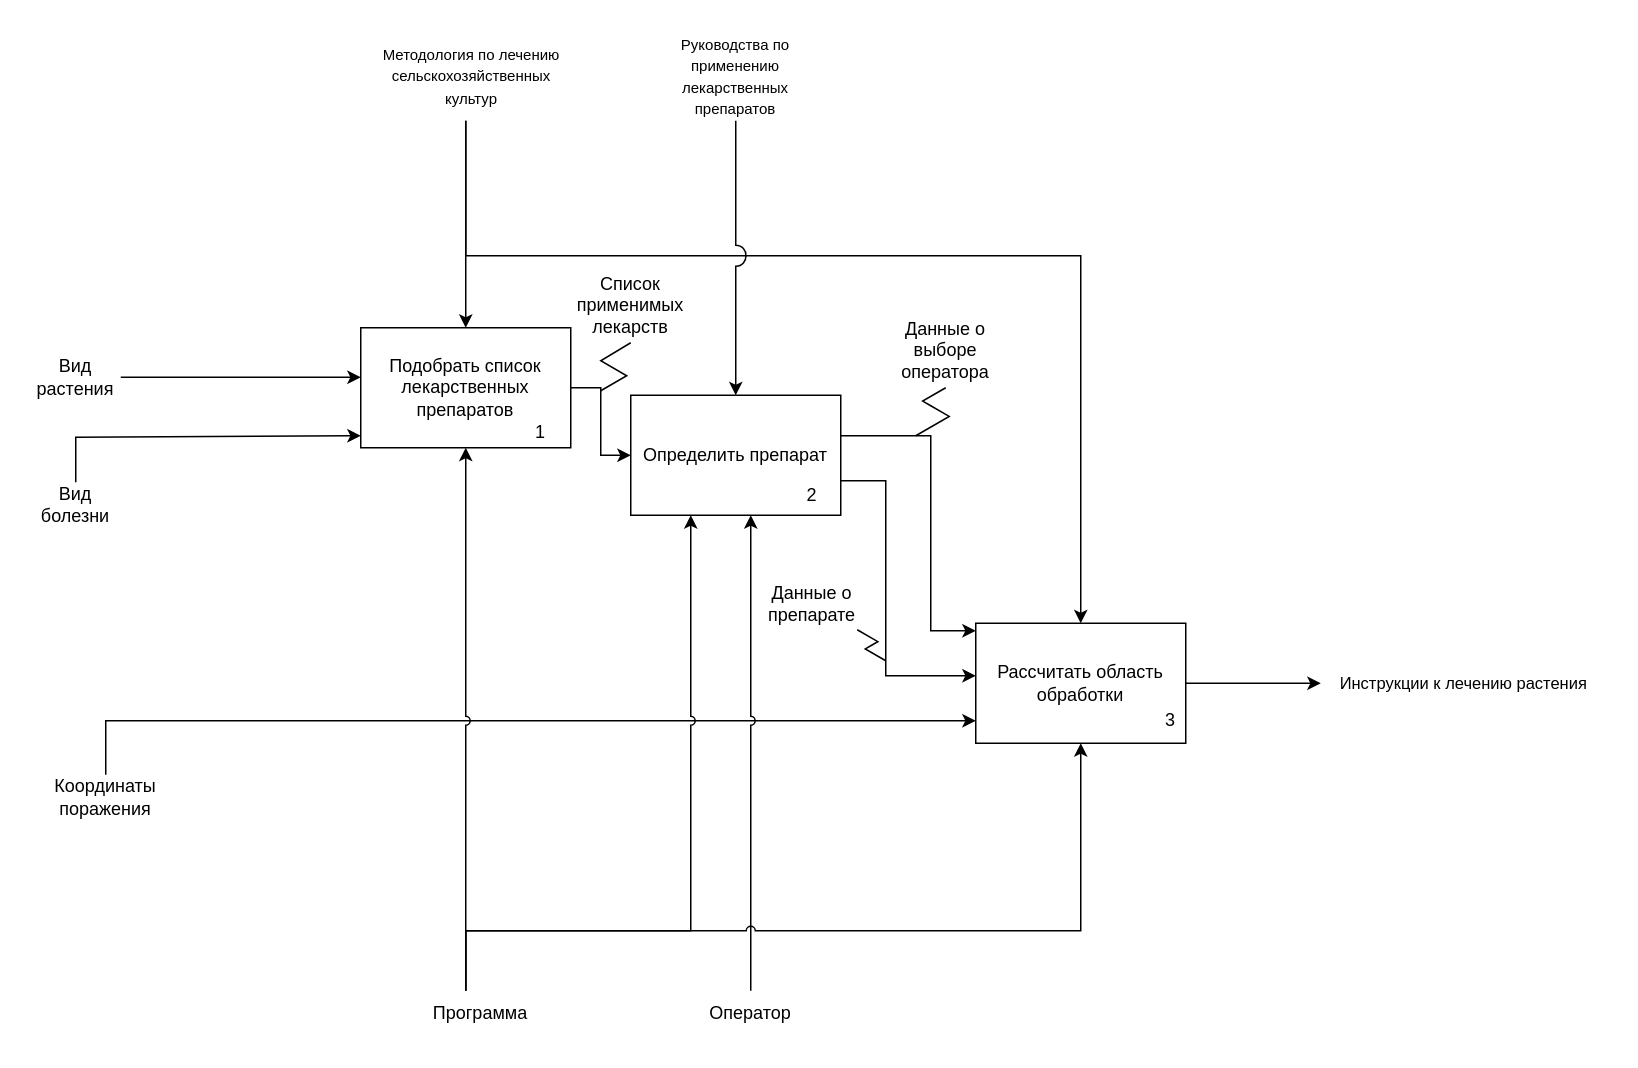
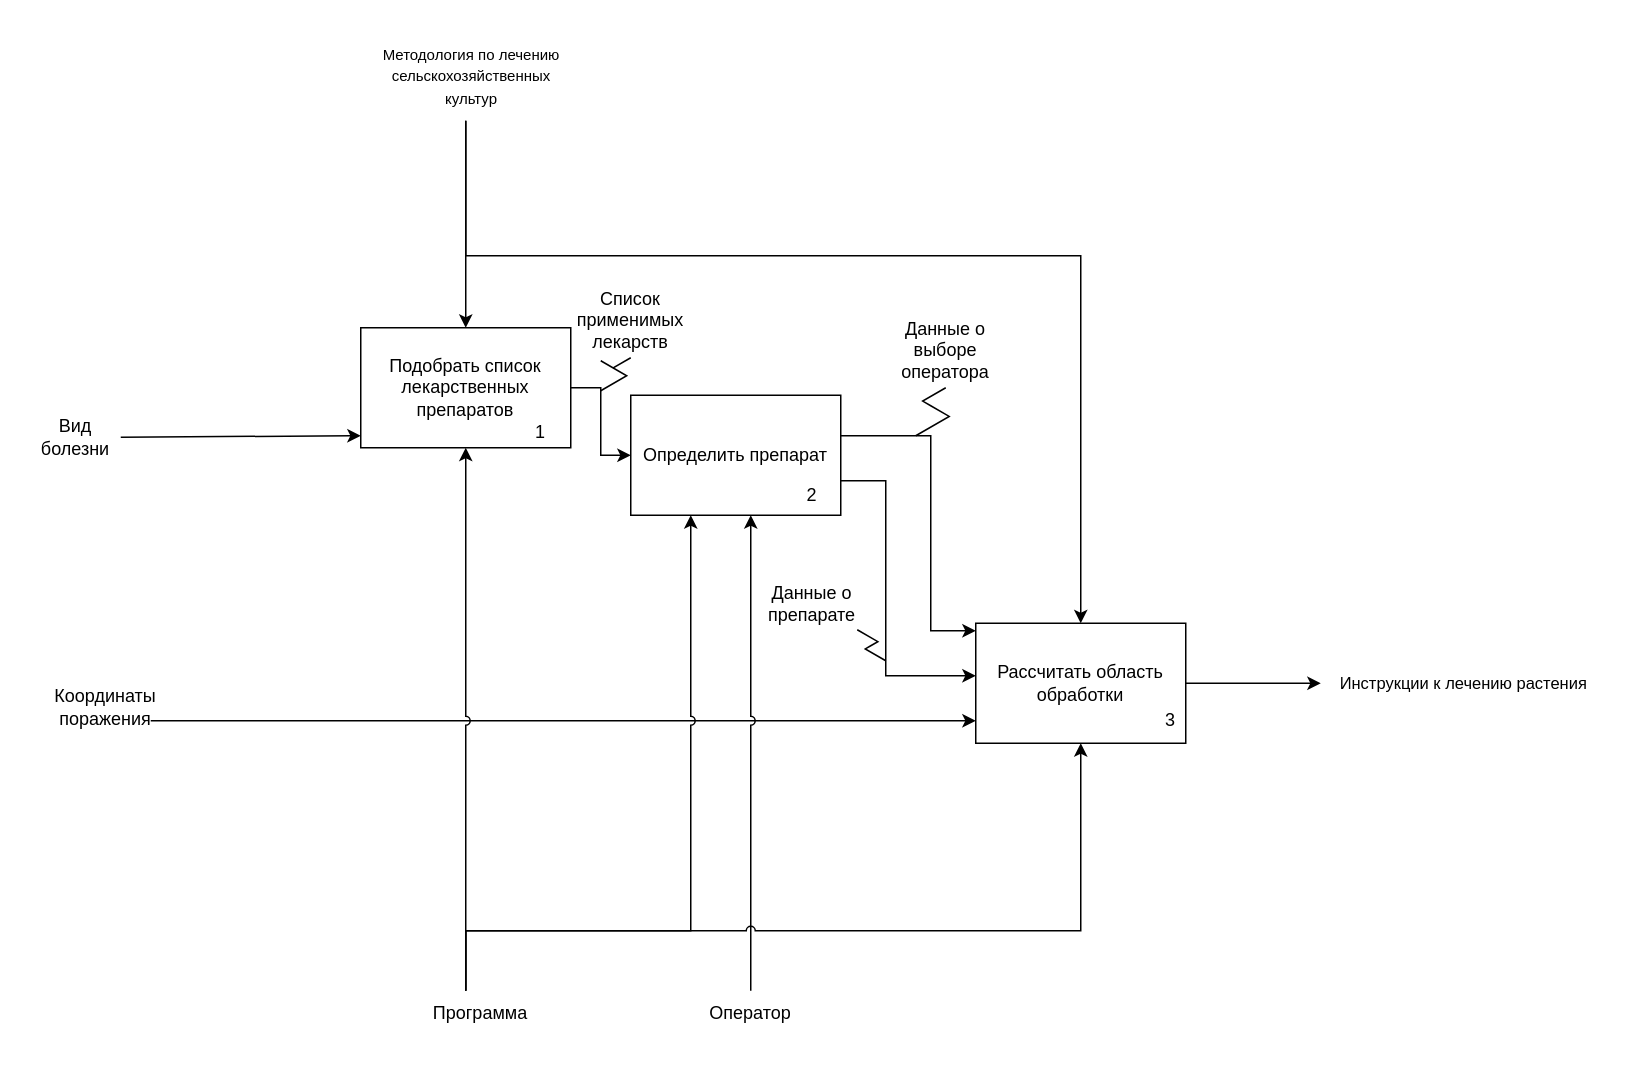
(736, 76) -> none
(746, 253) -> none
(631, 305) -> (631, 320)
(76, 377) -> none
(236, 377) -> none
(76, 505) -> (76, 437)
(106, 797) -> (106, 707)
